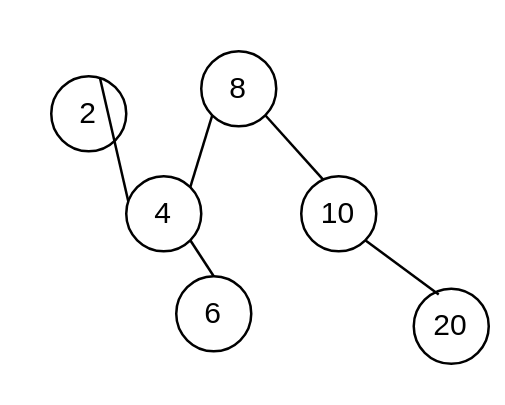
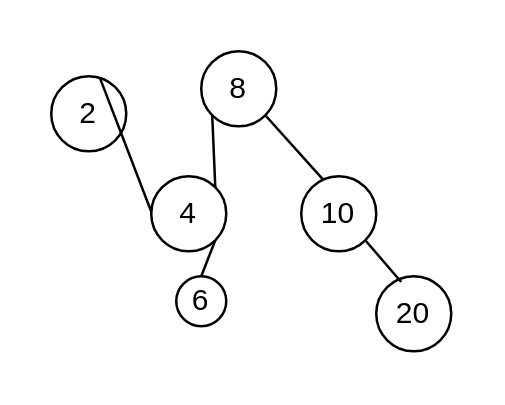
(164, 214) -> (189, 214)
(214, 314) -> (201, 301)
(451, 326) -> (414, 314)
